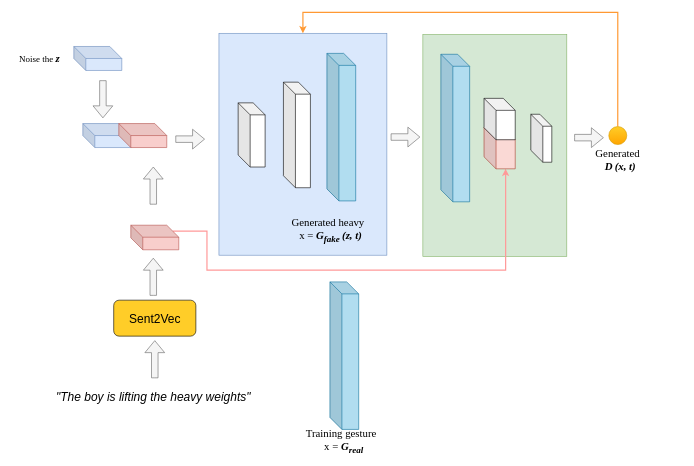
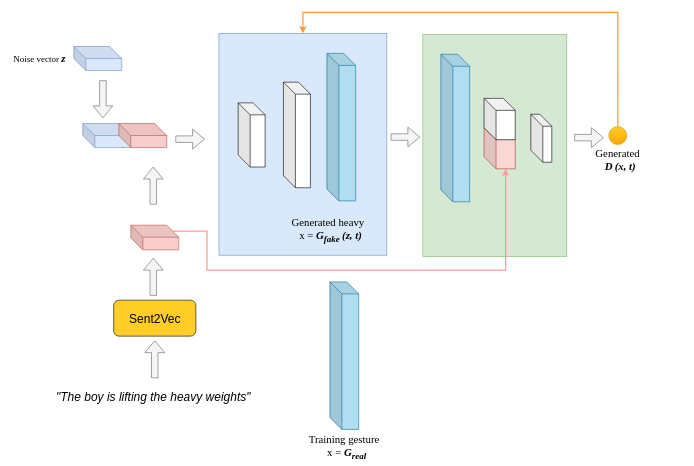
(39, 59) -> (39, 59)
(341, 441) -> (344, 447)
